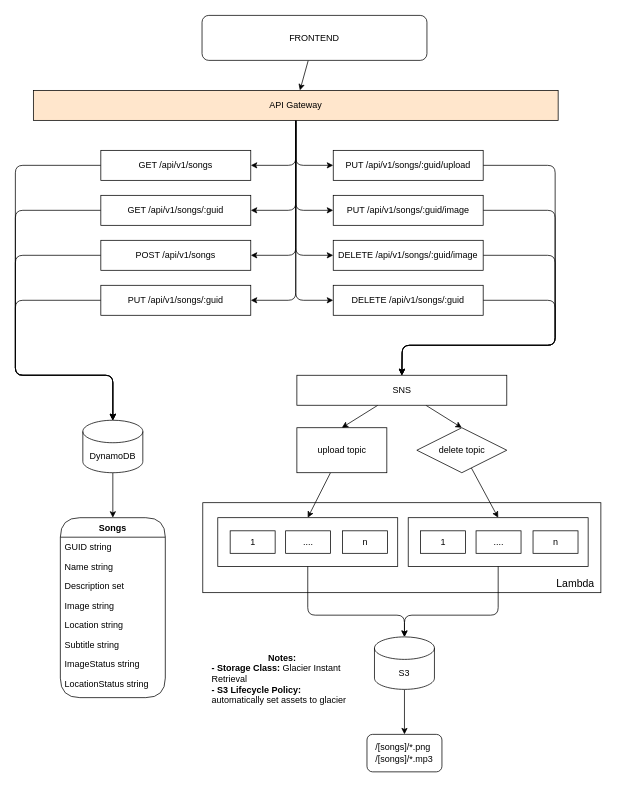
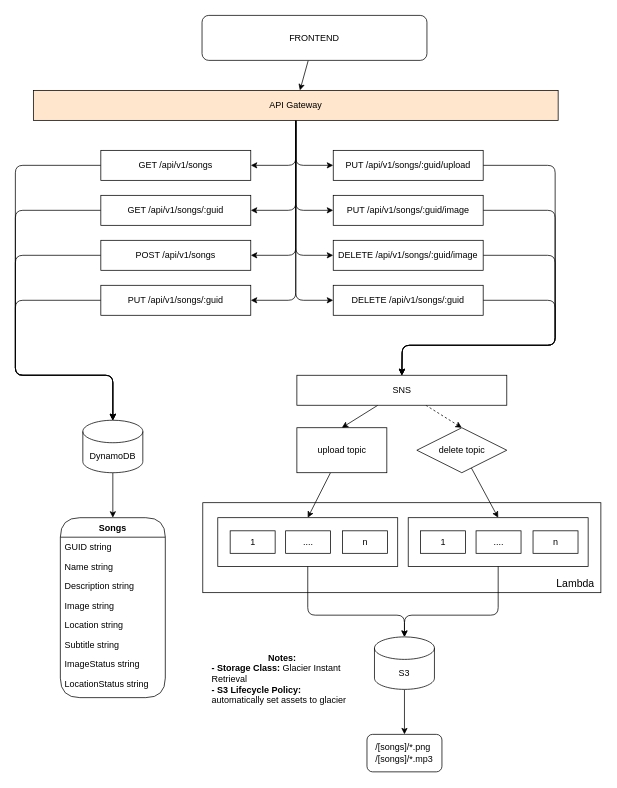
(442, 415) -> (442, 415)
(99, 587) -> (105, 587)
